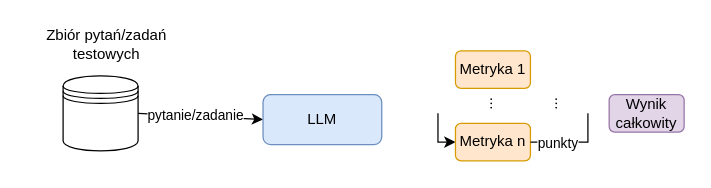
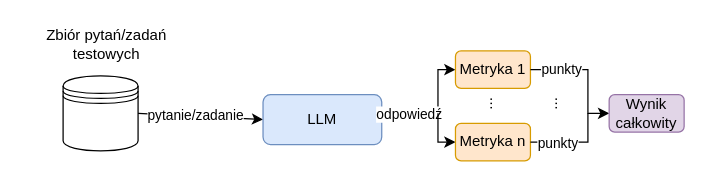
none -> (587, 69)
none -> (436, 113)
